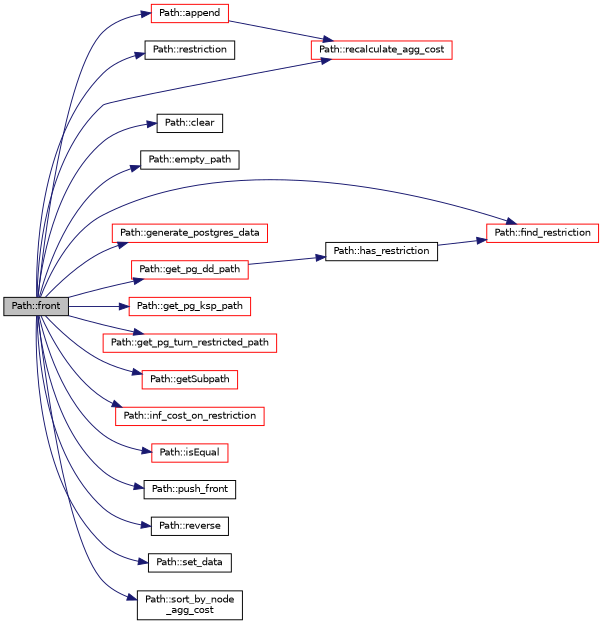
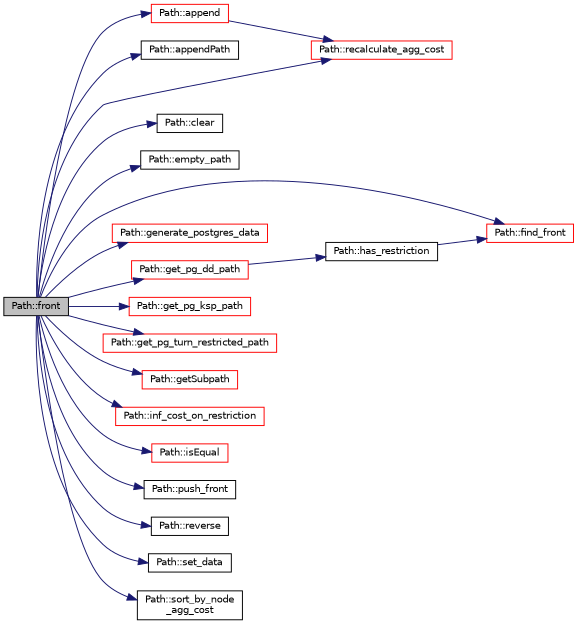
(190, 50) -> (190, 50)
(543, 233) -> (530, 233)
